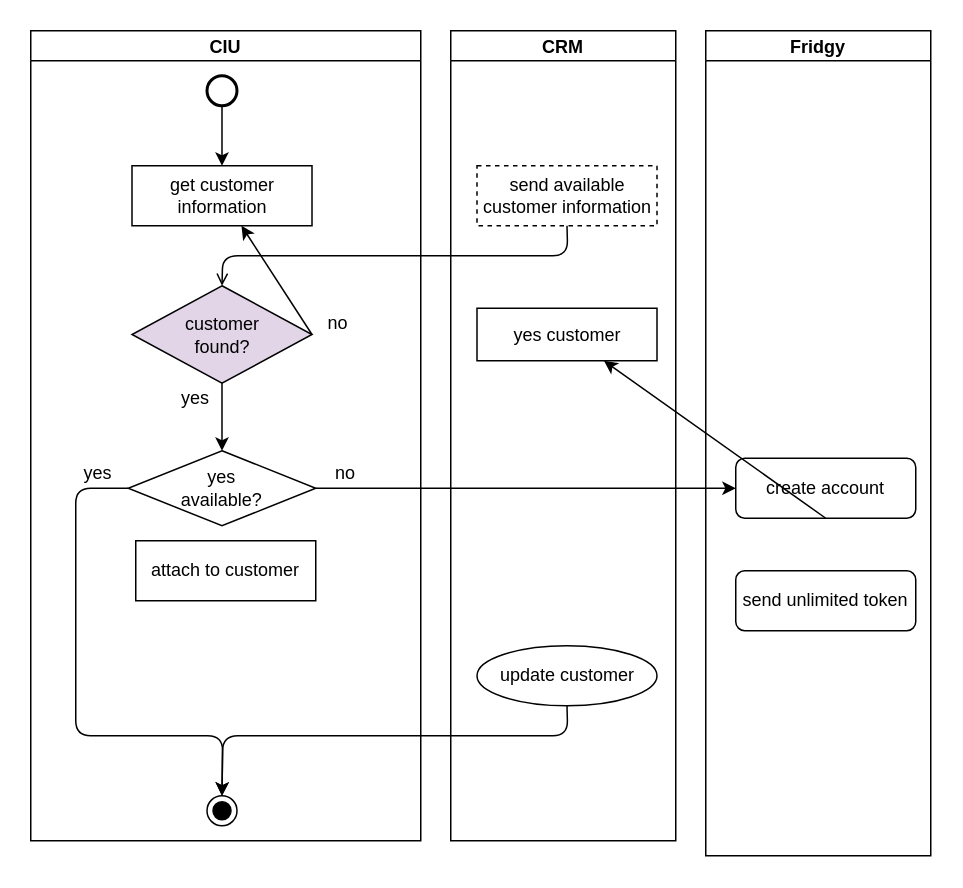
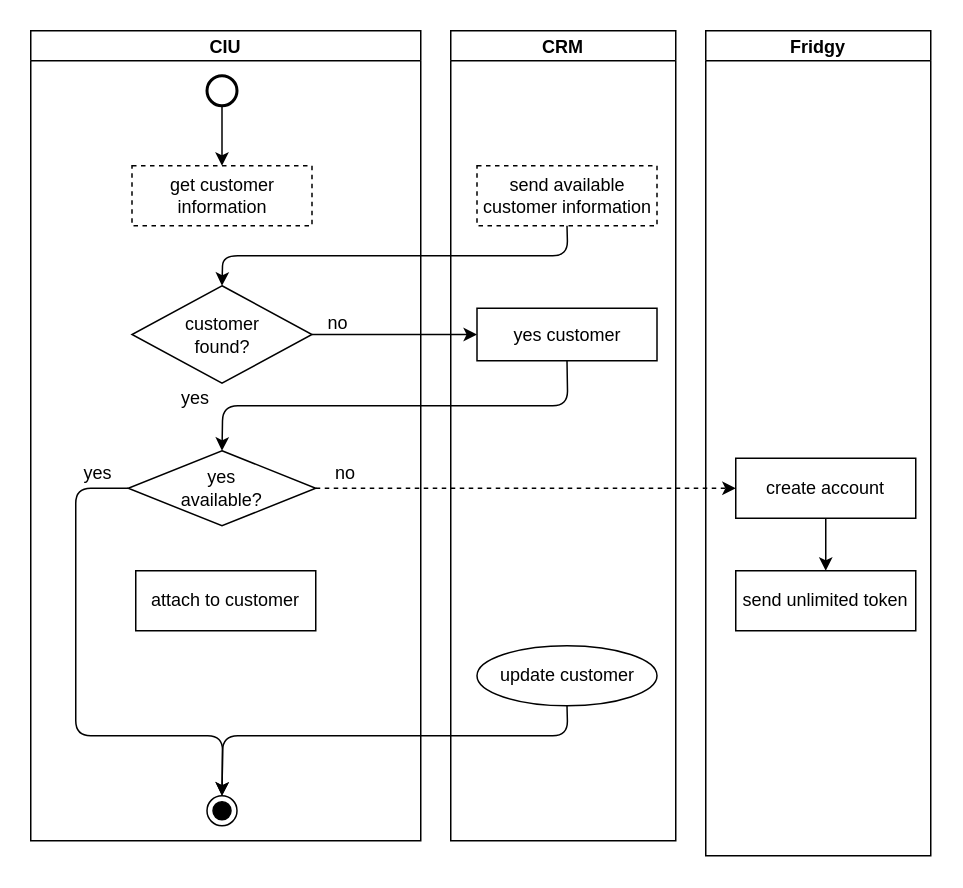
(222, 196) -> (222, 196)
(223, 264) -> (223, 264)
(279, 284) -> (389, 335)
(222, 335) -> (222, 335)
(222, 396) -> none
none -> (414, 406)
(719, 442) -> (826, 540)
(520, 488) -> (520, 488)
(826, 488) -> (826, 488)
(226, 571) -> (226, 601)
(826, 601) -> (826, 601)
